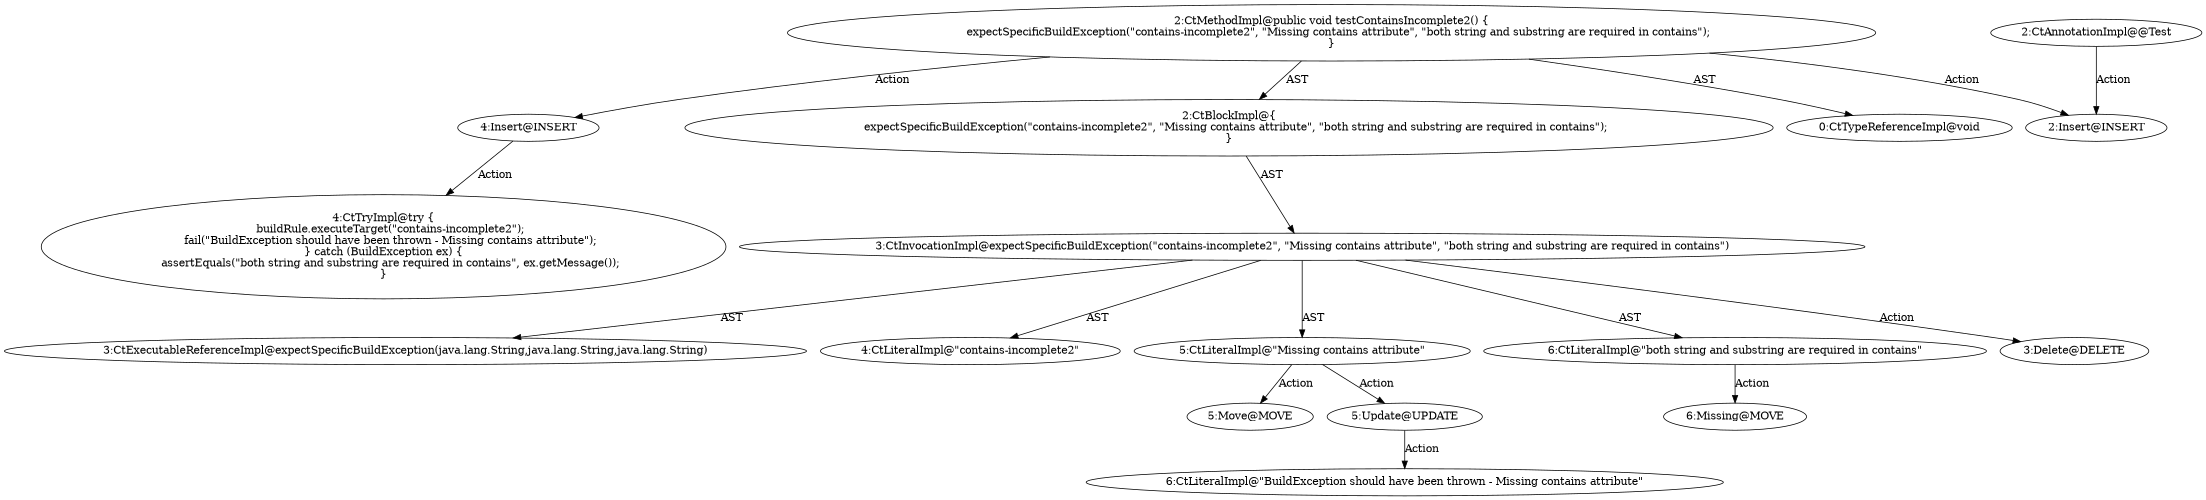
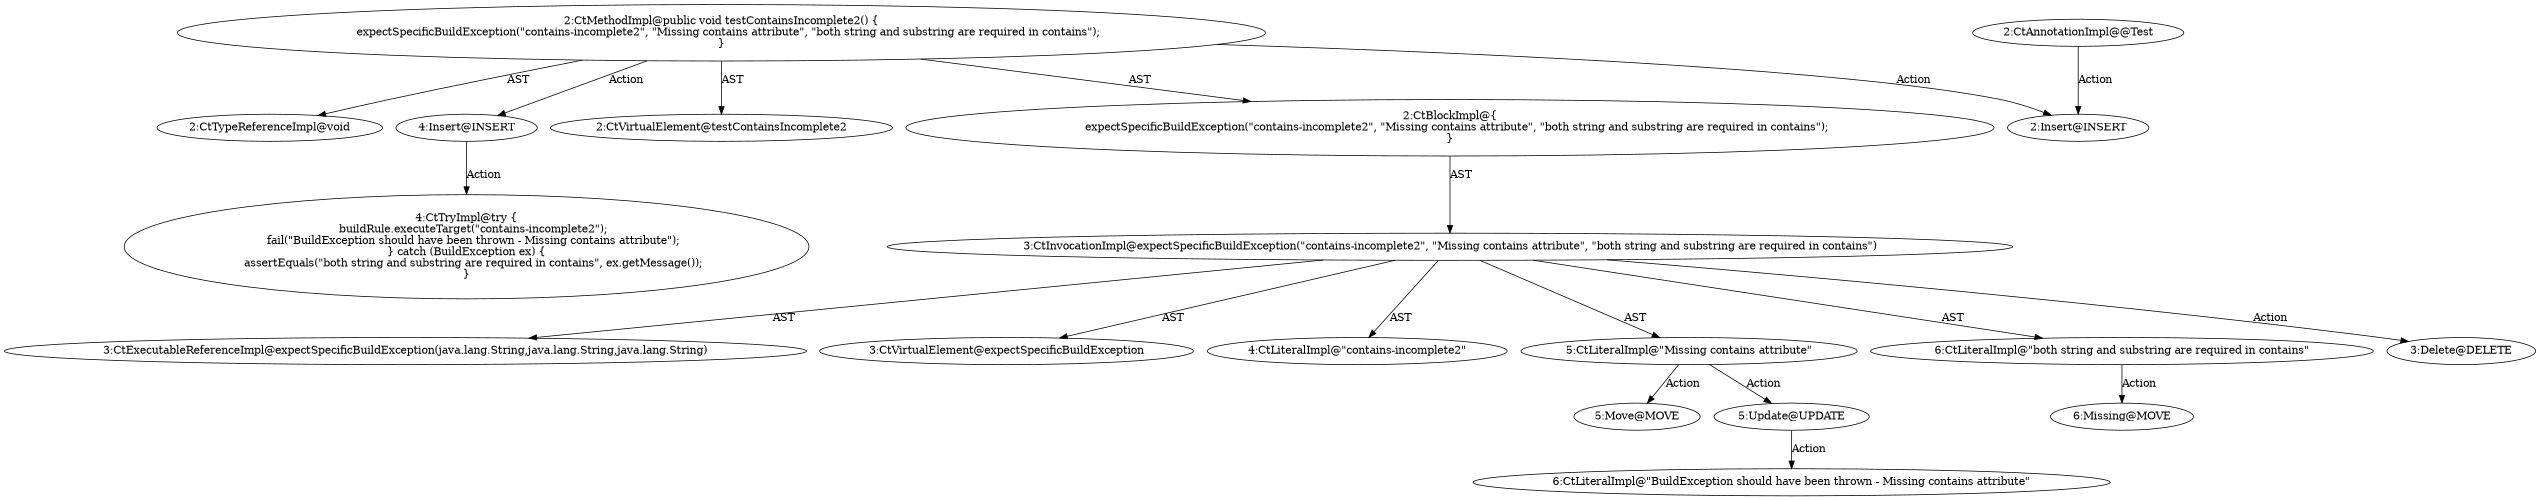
none -> (721, 128)
(1900, 128) -> (270, 128)
none -> (1007, 351)
